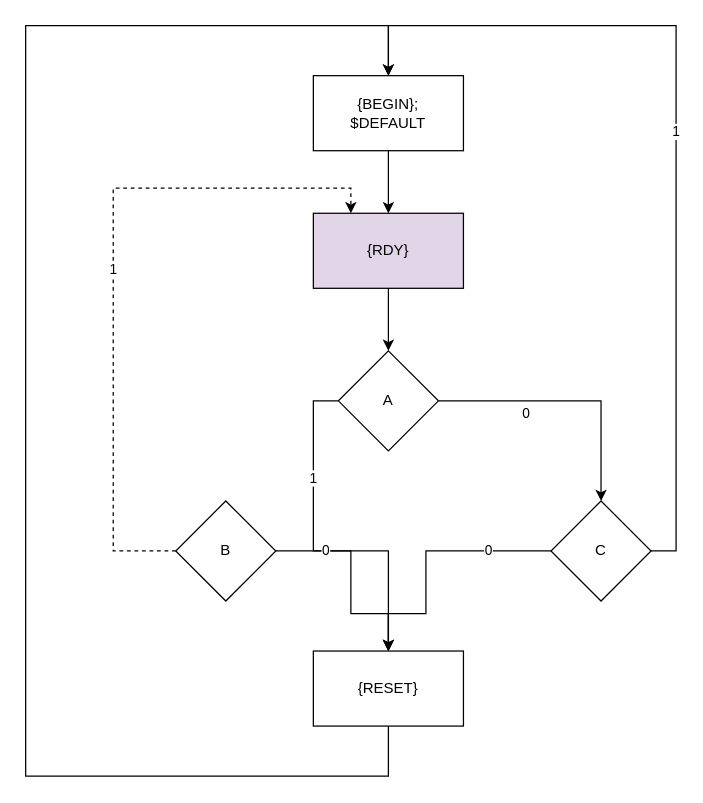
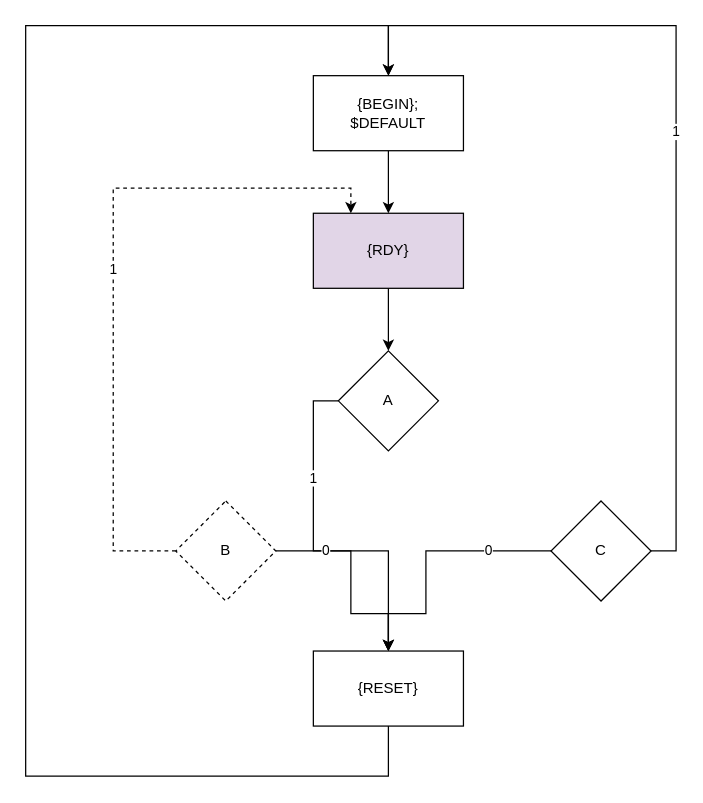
(566, 401) -> none
(226, 551) -> (226, 551)
